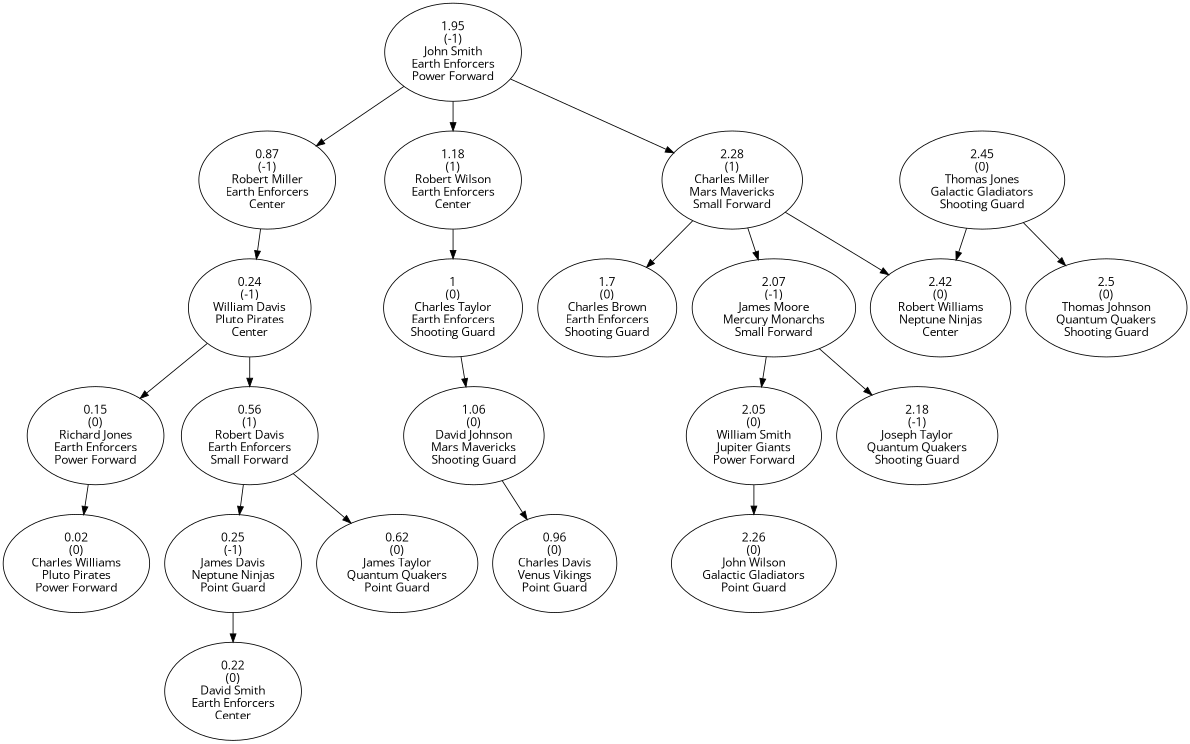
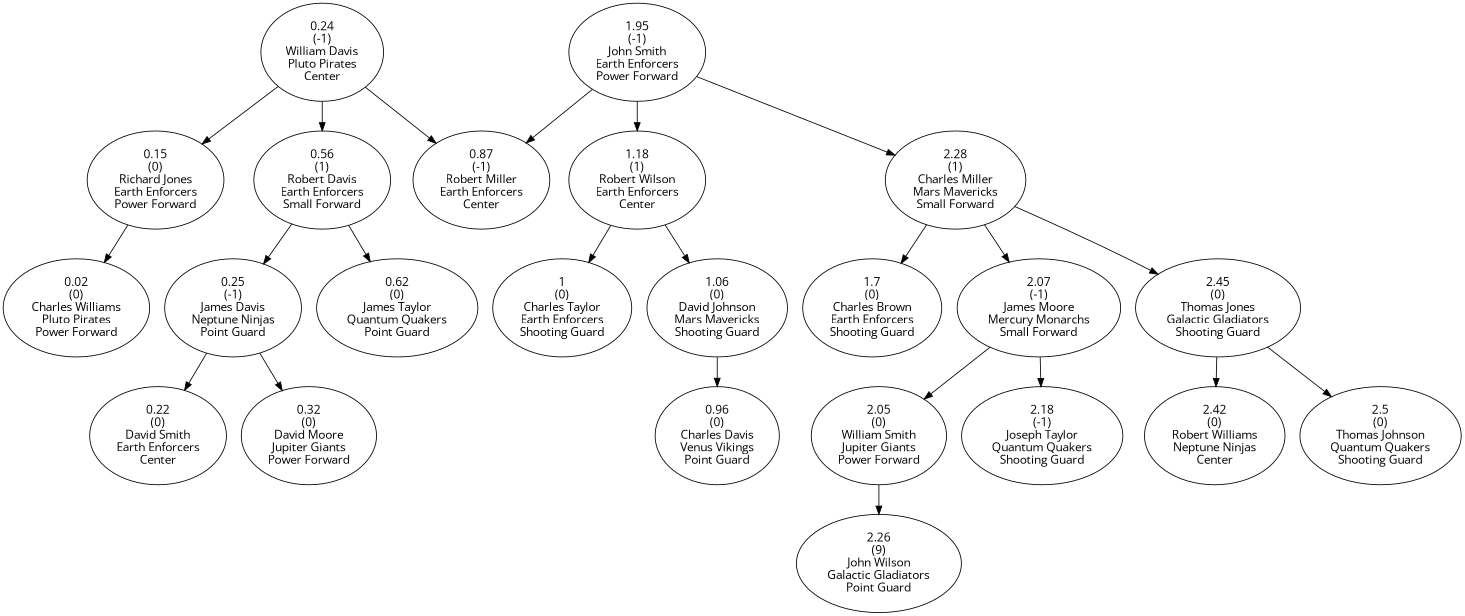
(259, 240) -> (397, 113)
(833, 241) -> (1083, 237)
(463, 368) -> (675, 240)
none -> (309, 436)
(754, 564) -> (879, 564)
